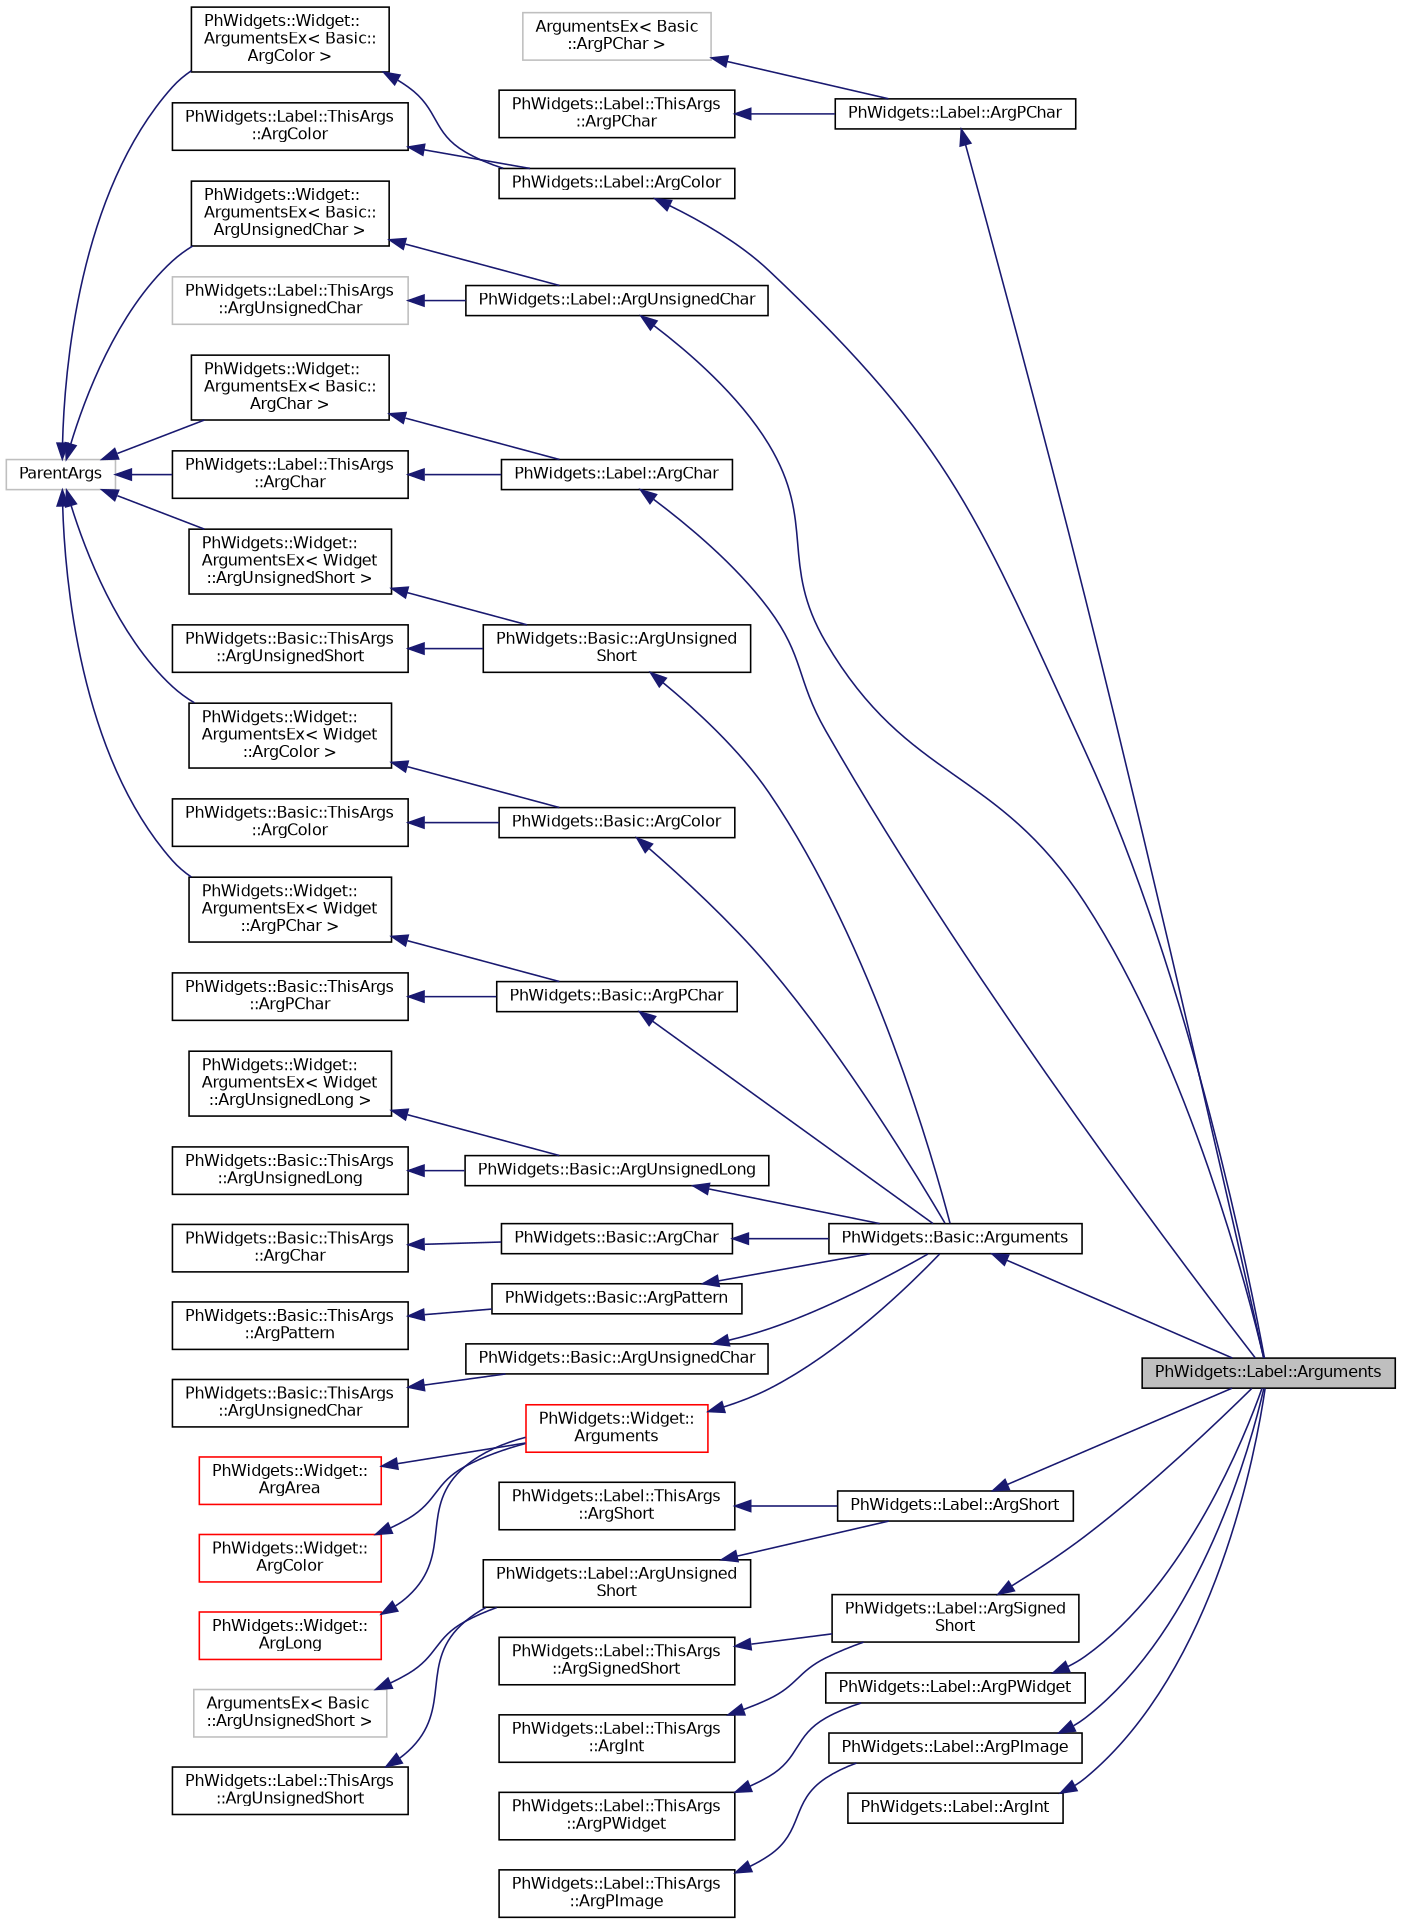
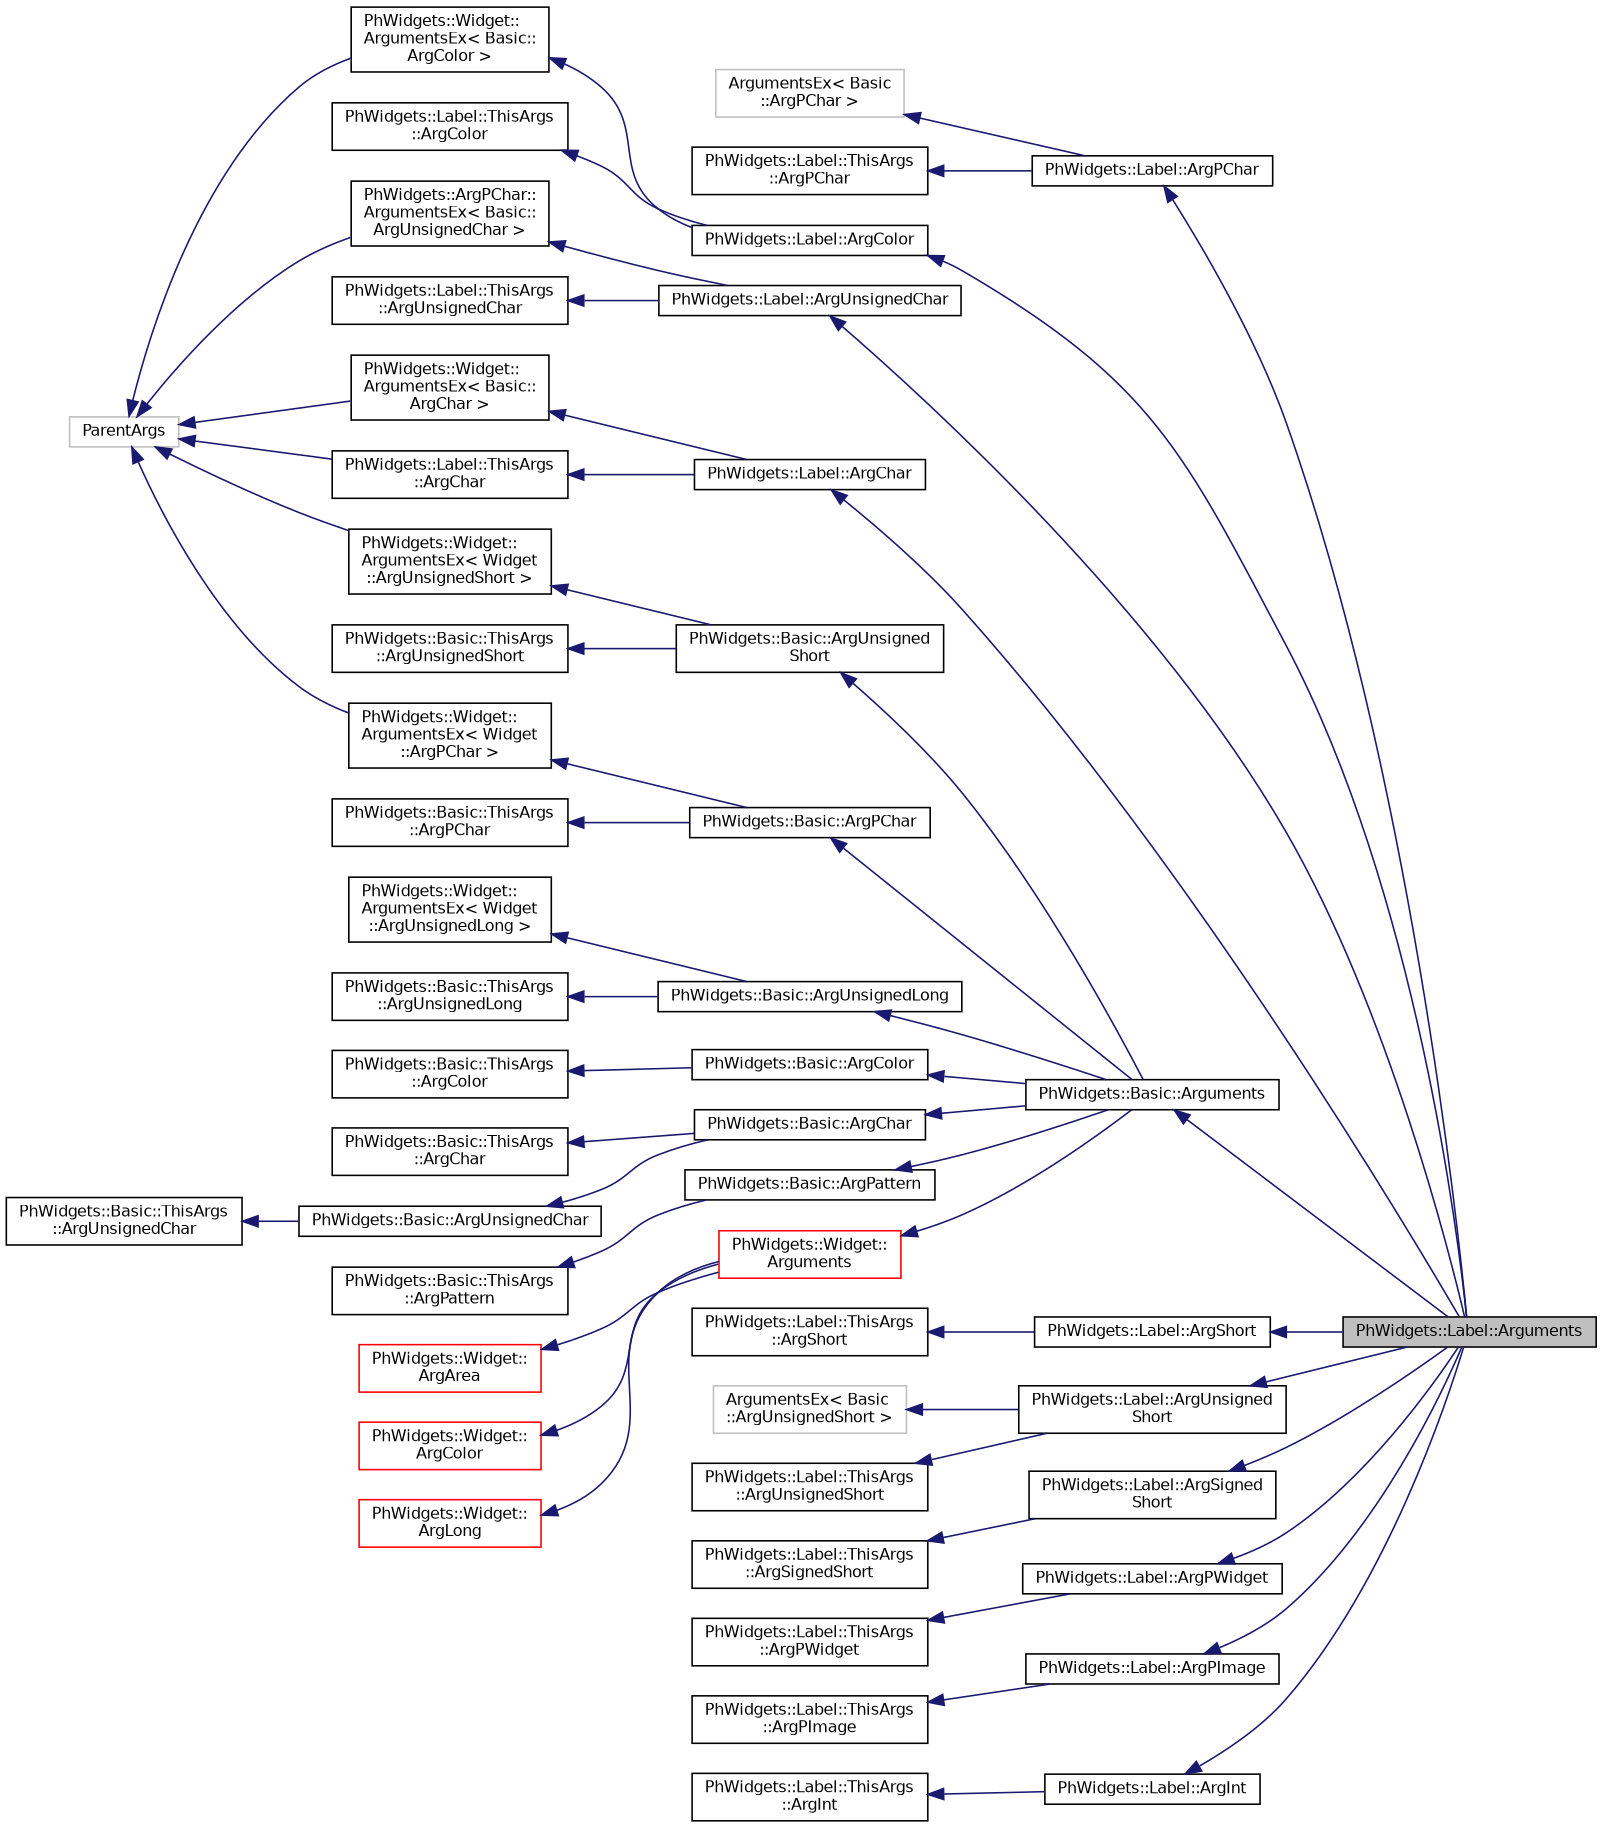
(290, 214) -> (450, 214)
(290, 301) -> (450, 301)
(290, 736) -> none
(831, 1304) -> (634, 1169)
(813, 1539) -> (1337, 1364)
(802, 1674) -> (994, 1793)
